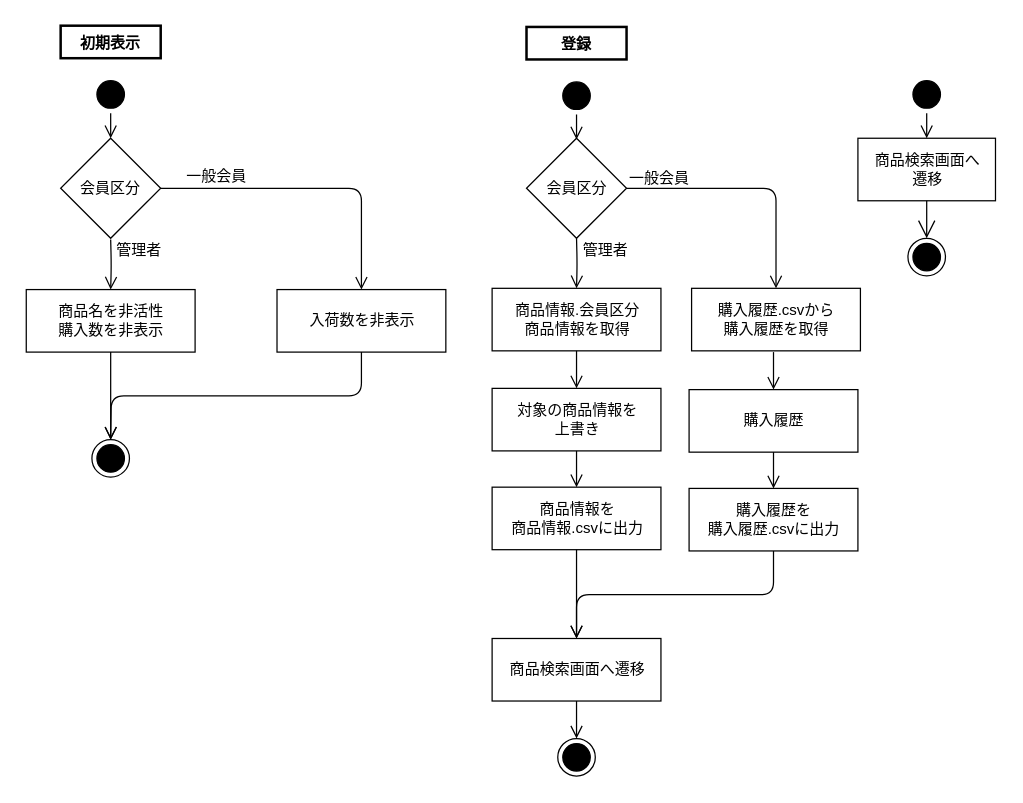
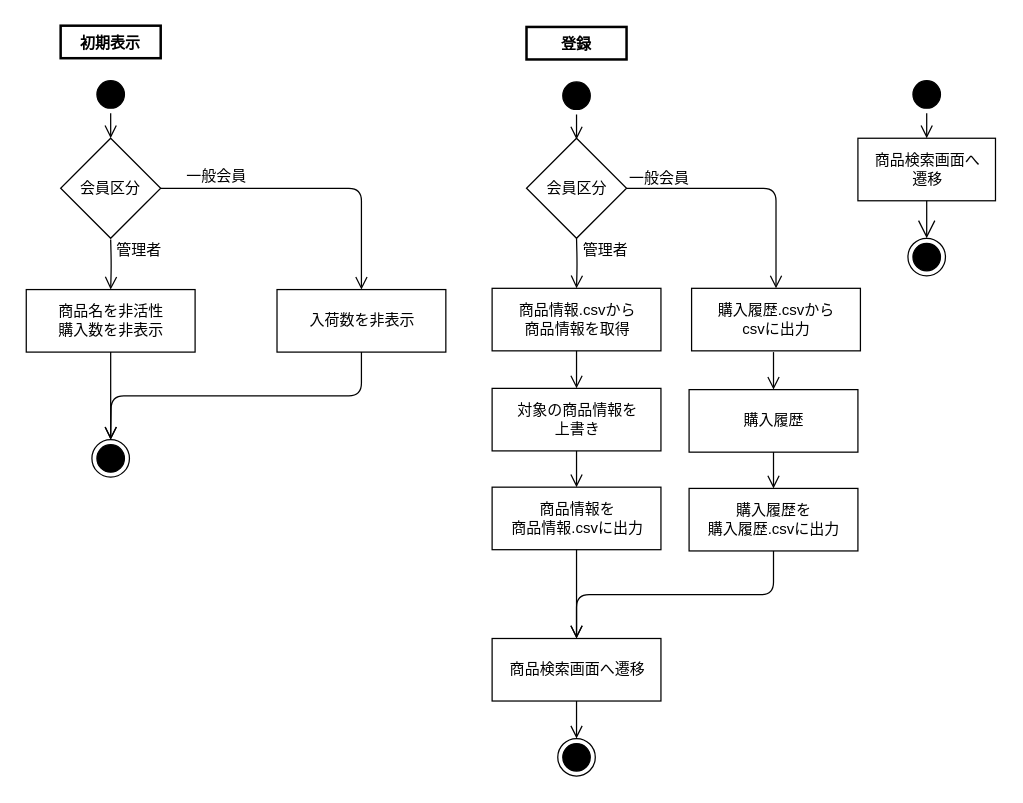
(578, 319) -> (578, 319)
(776, 319) -> (776, 319)
